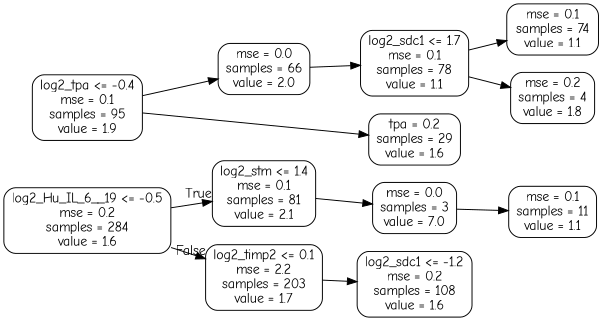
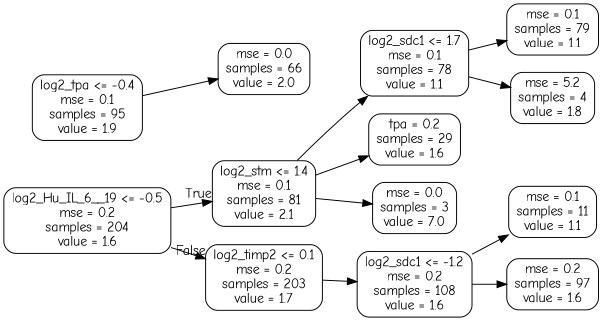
(553, 29) -> (553, 29)
(330, 66) -> (328, 131)
(553, 98) -> (553, 98)
(251, 124) -> (338, 167)
(478, 210) -> (486, 247)
(87, 221) -> (87, 221)
(264, 278) -> (264, 278)
none -> (553, 284)
